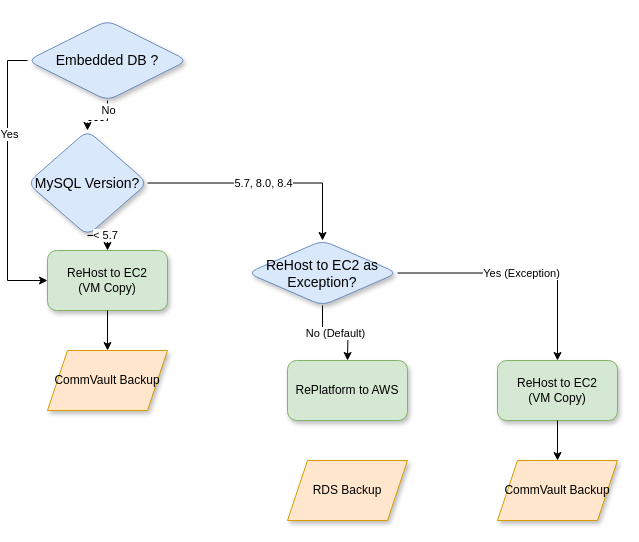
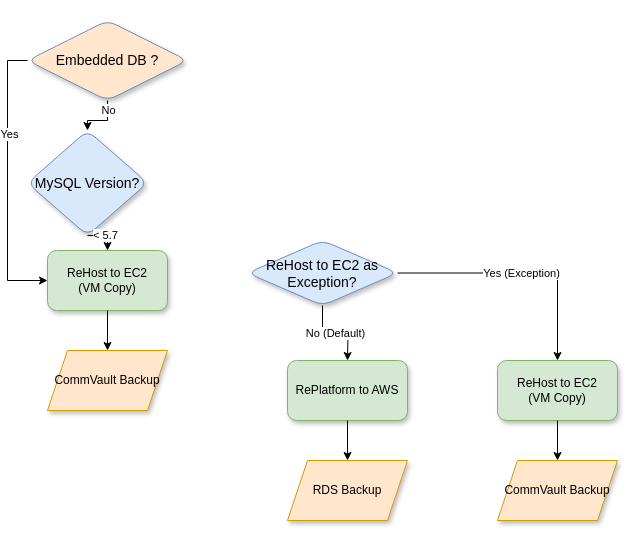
(108, 61) -> (108, 61)
(99, 121) -> (99, 121)
(262, 183) -> none
none -> (348, 437)
